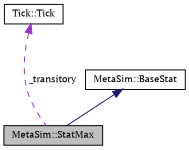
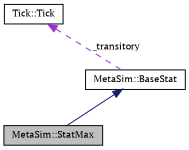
(25, 82) -> (89, 50)
